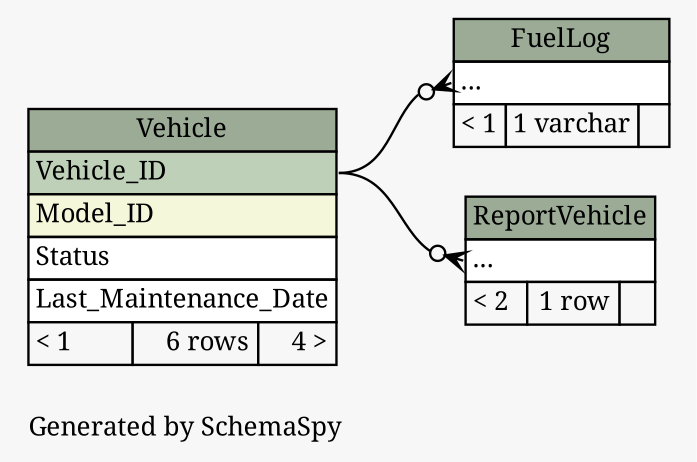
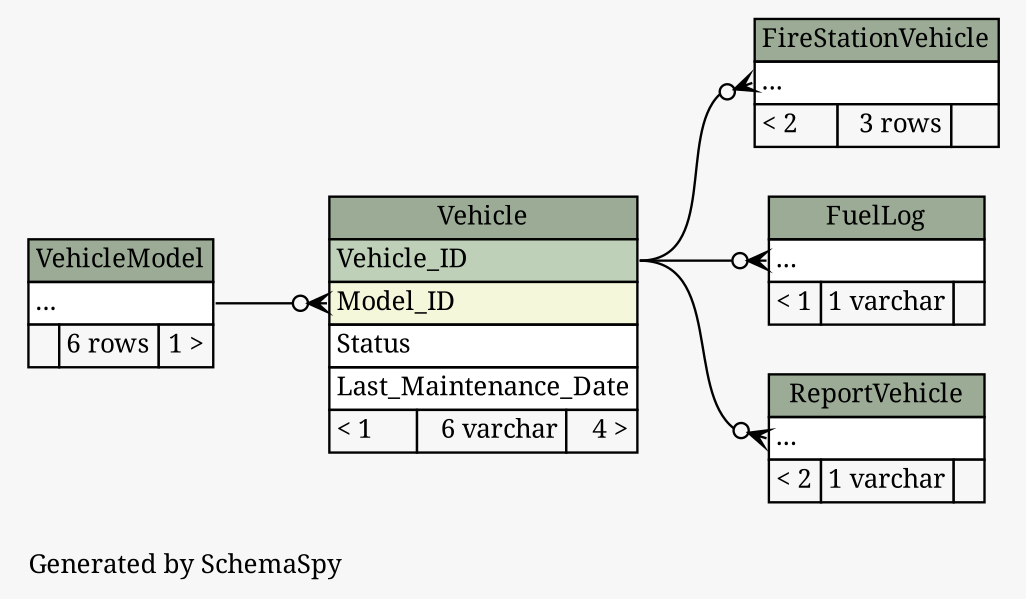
none -> (876, 83)
(576, 302) -> (887, 480)
none -> (121, 303)
(209, 342) -> (500, 430)
